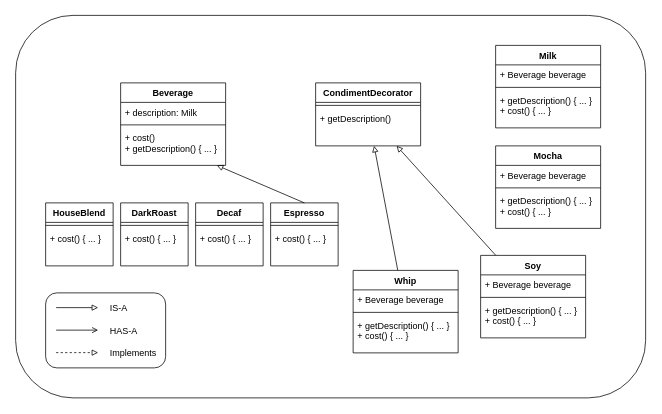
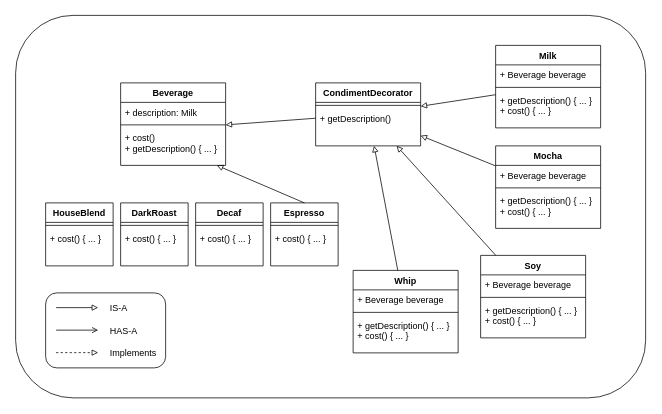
none -> (461, 100)
none -> (273, 121)
none -> (461, 152)
